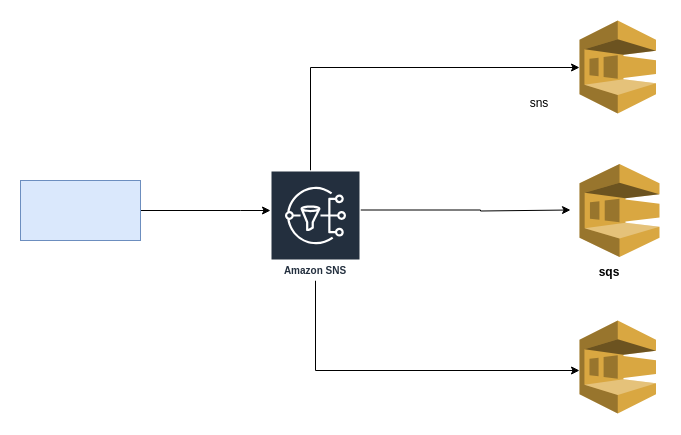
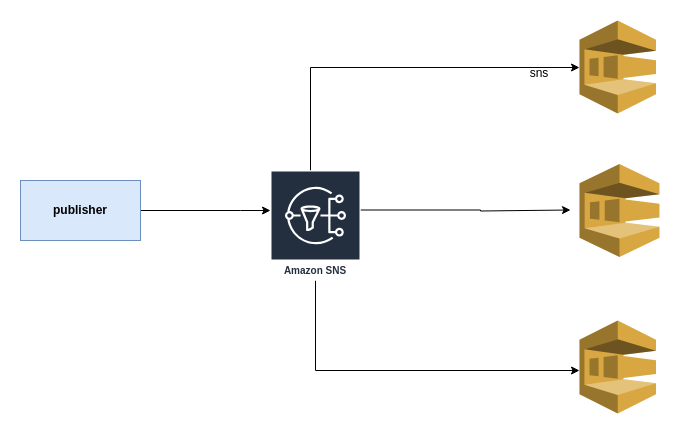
(540, 104) -> (540, 74)
none -> (81, 211)
(610, 272) -> none
